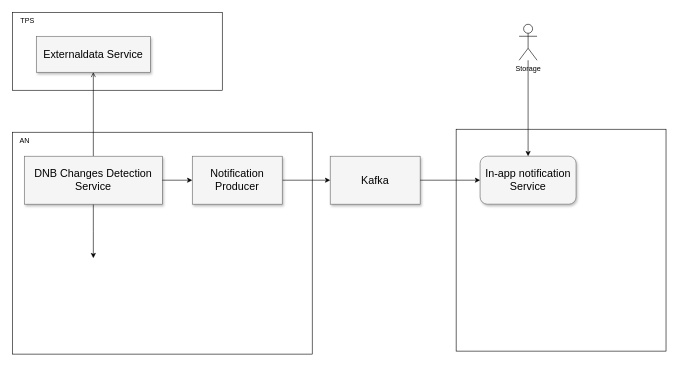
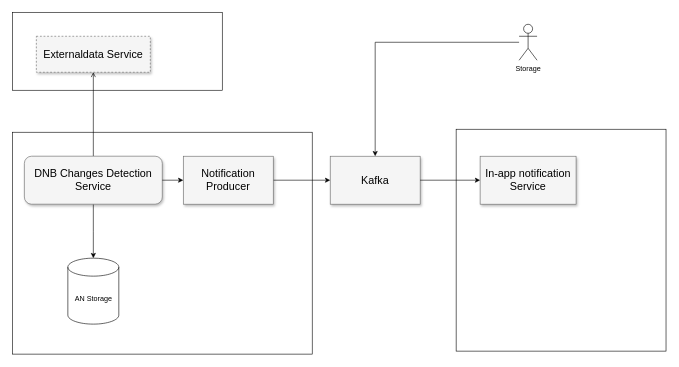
(27, 21) -> none
(93, 54) -> (93, 54)
(24, 141) -> none
(528, 150) -> (375, 42)
(93, 180) -> (93, 180)
(237, 180) -> (228, 180)
(528, 180) -> (528, 180)
none -> (93, 291)
